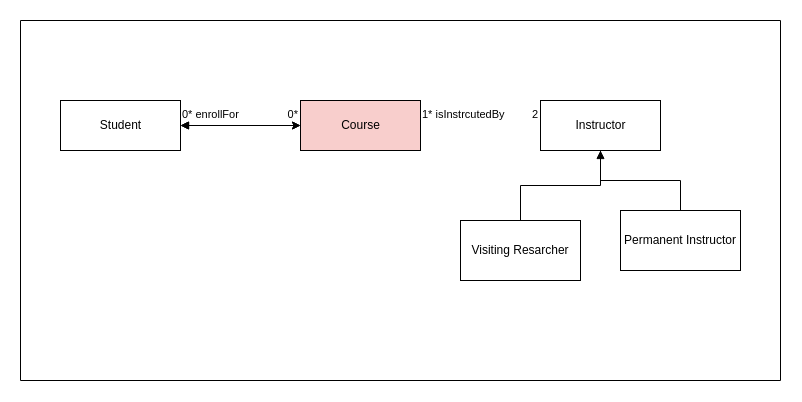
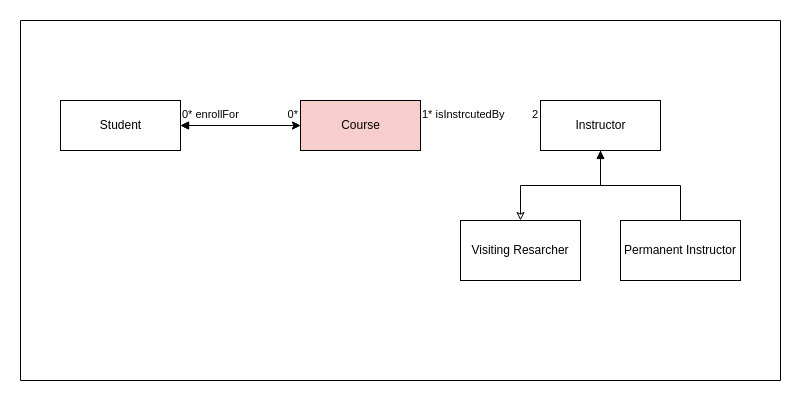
(521, 215) -> (521, 212)
(681, 241) -> (681, 251)
